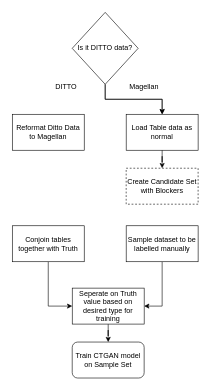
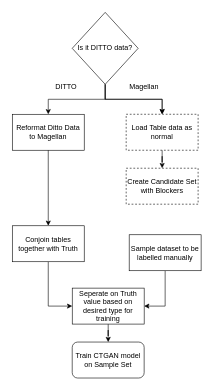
none -> (48, 101)
(162, 132) -> (162, 132)
none -> (48, 220)
(162, 244) -> (165, 253)
